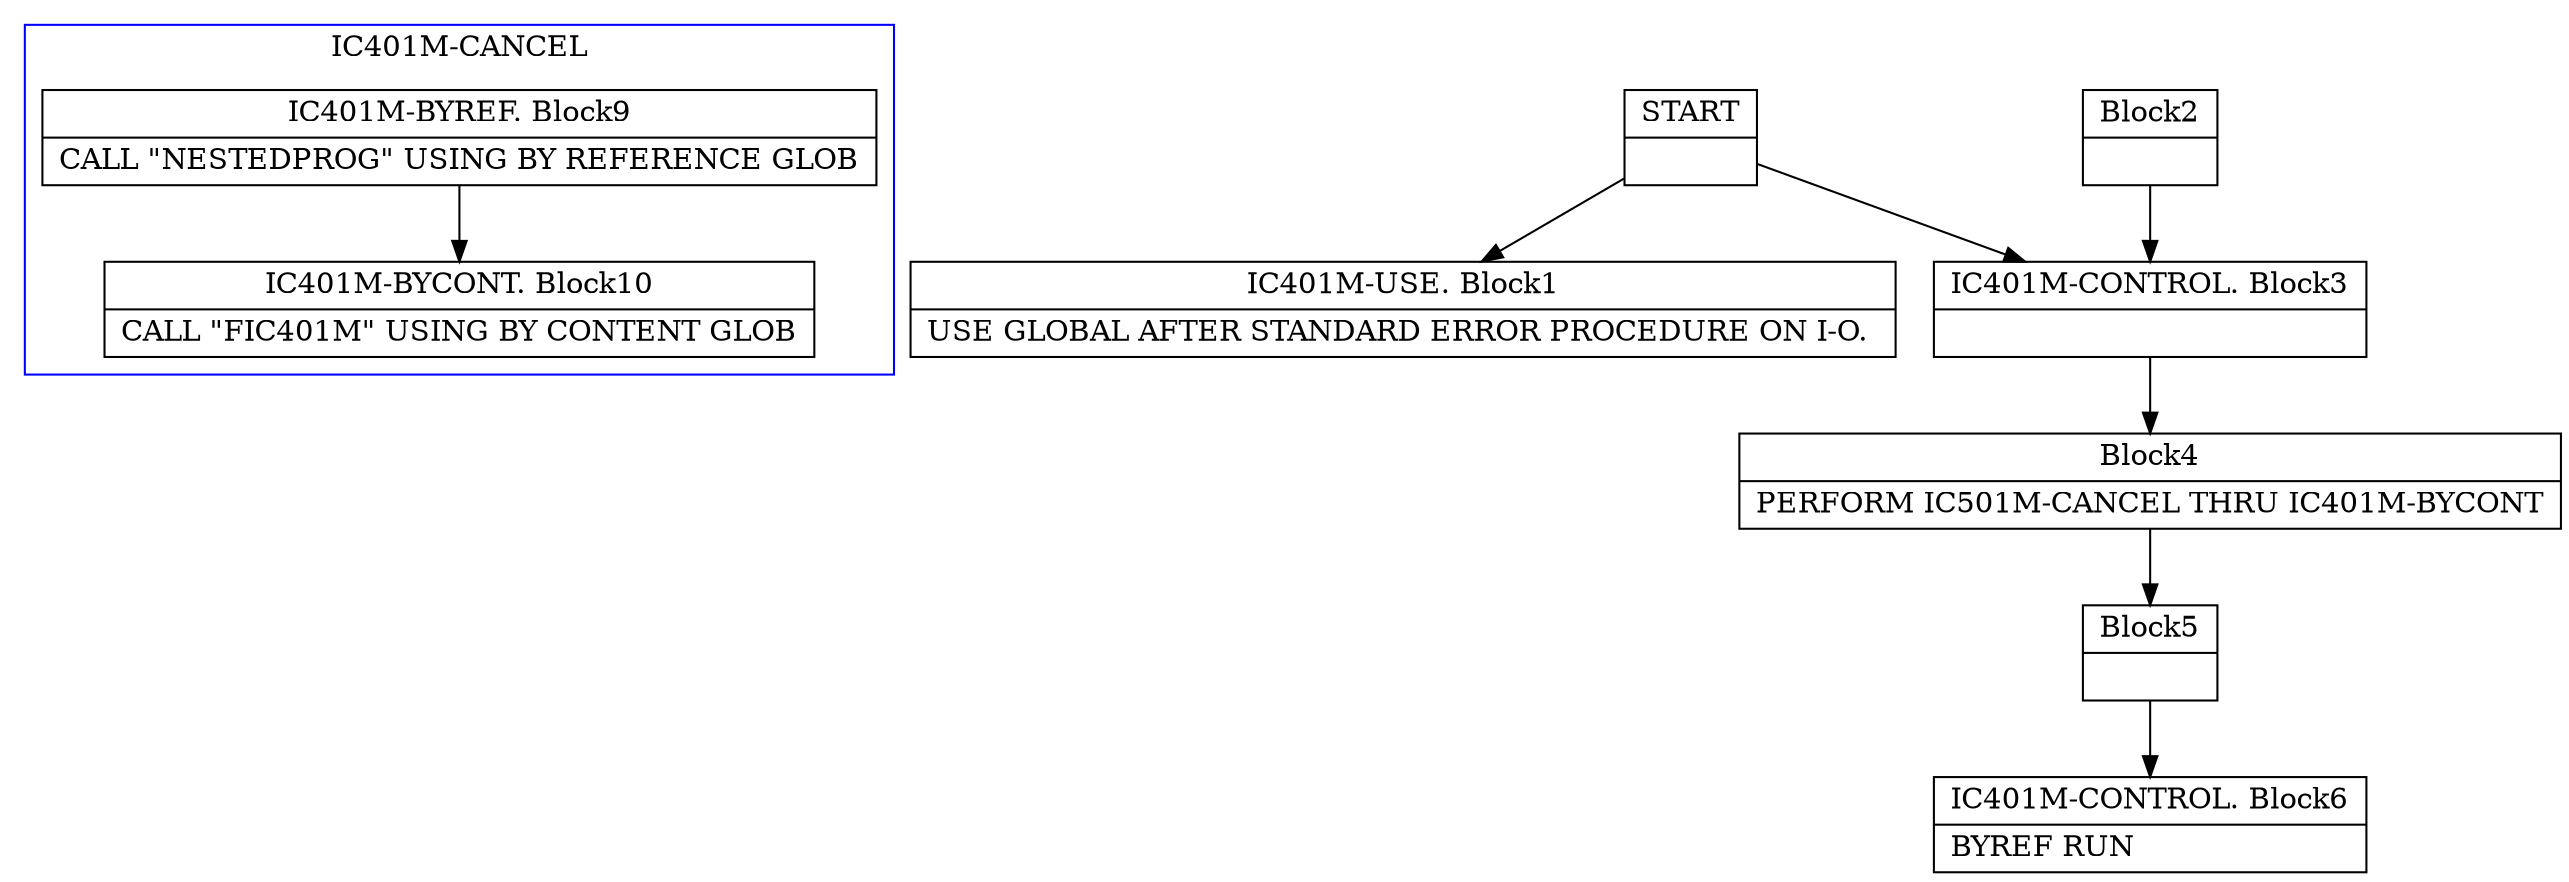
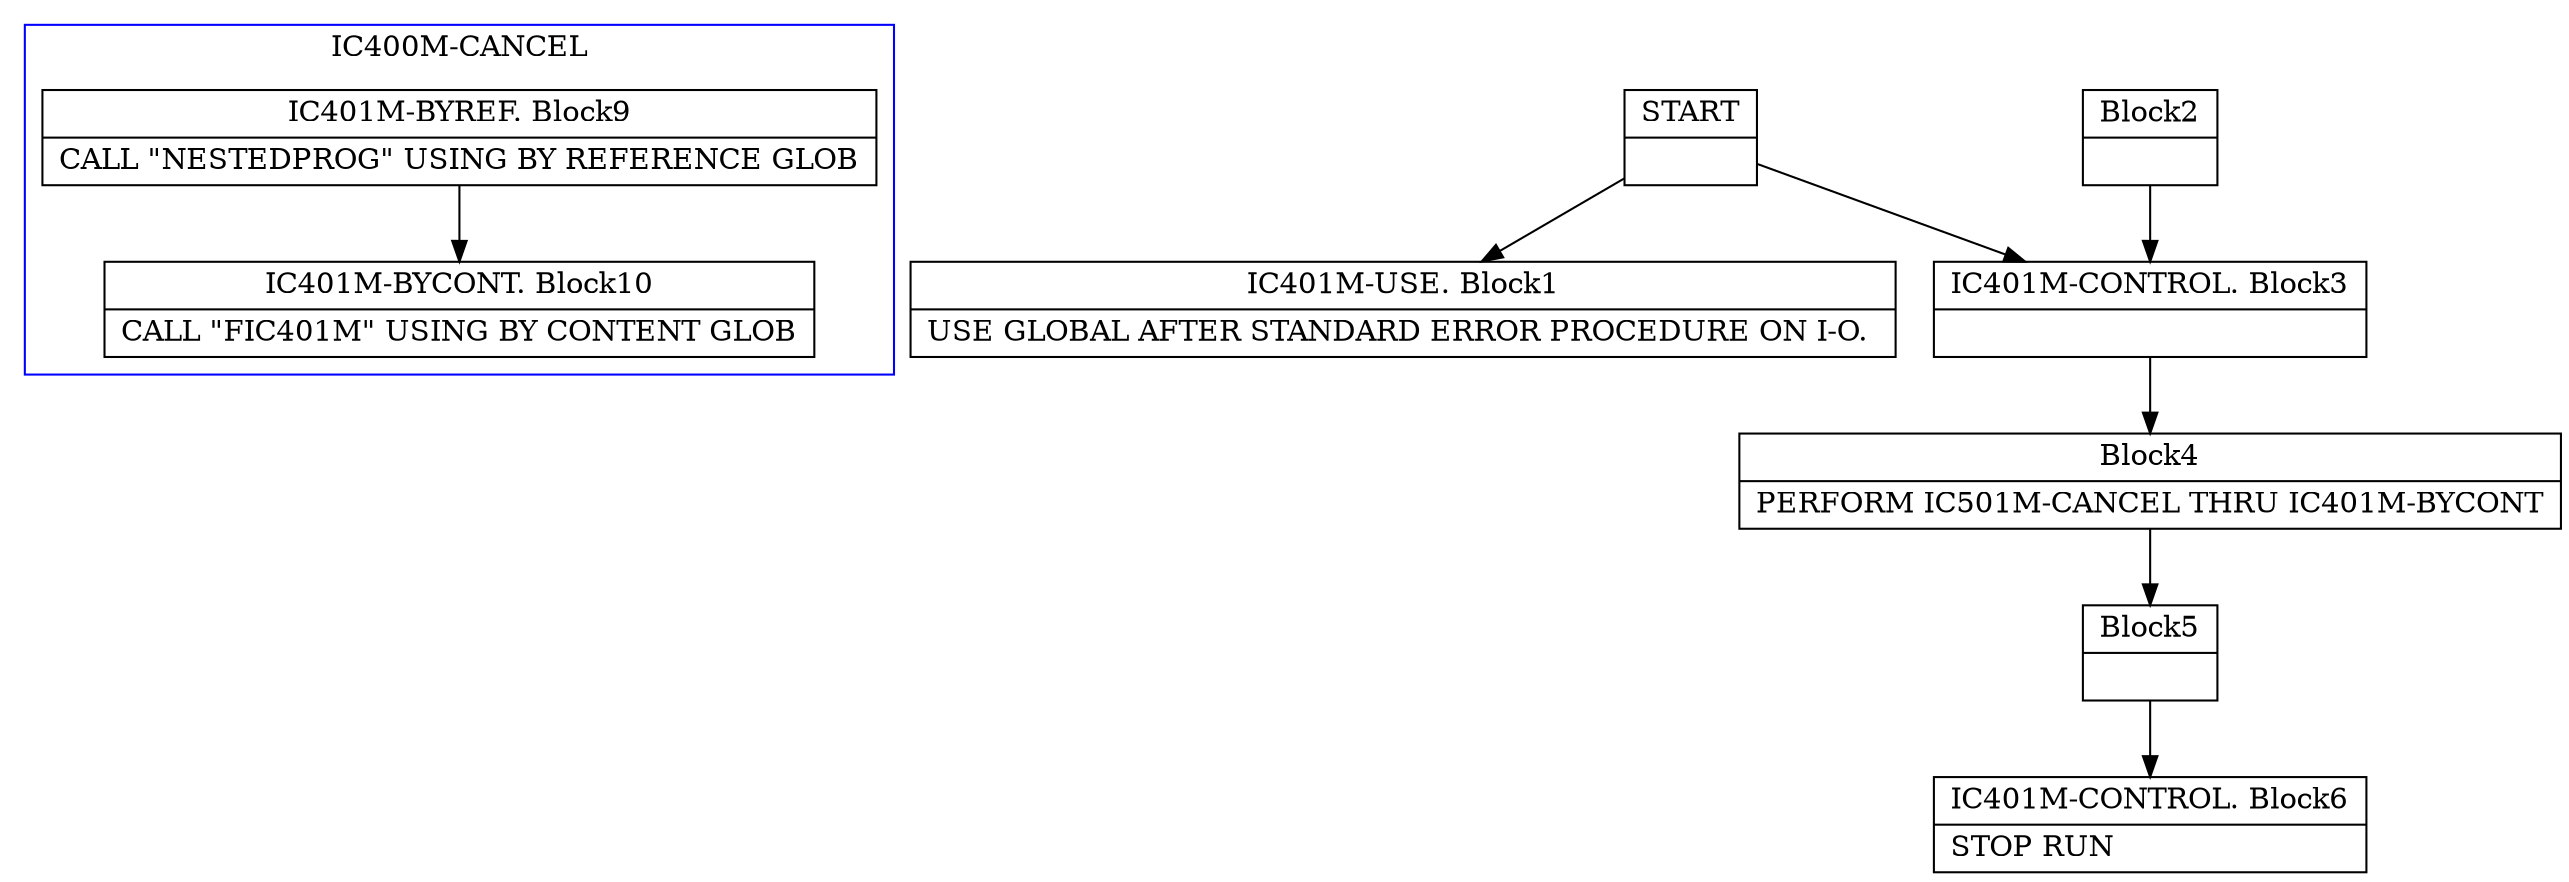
(459, 49) -> (459, 49)
(2043, 847) -> (2032, 847)
